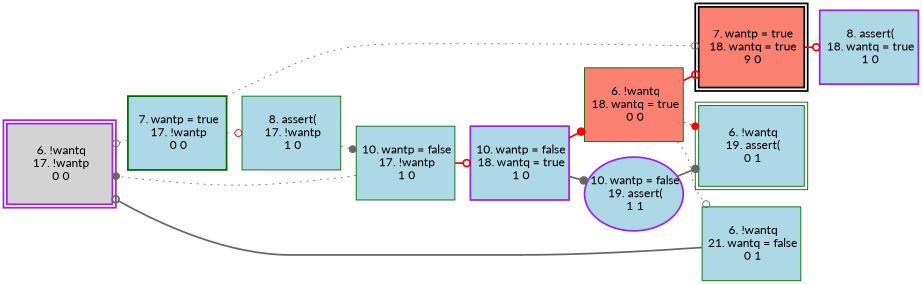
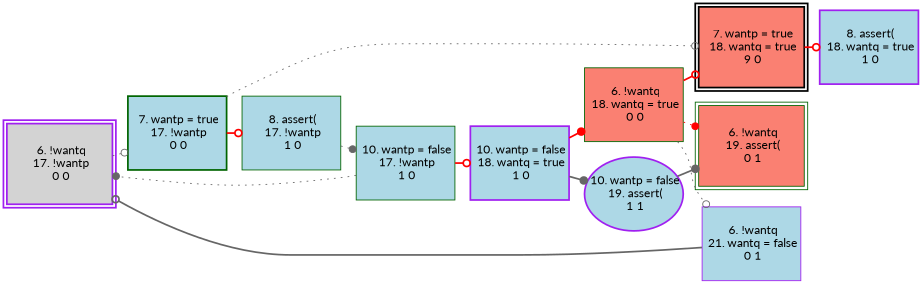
(231, 133) -> (231, 133)
(124, 141) -> (117, 155)
(751, 146) -> (751, 146)
(751, 244) -> (751, 244)
